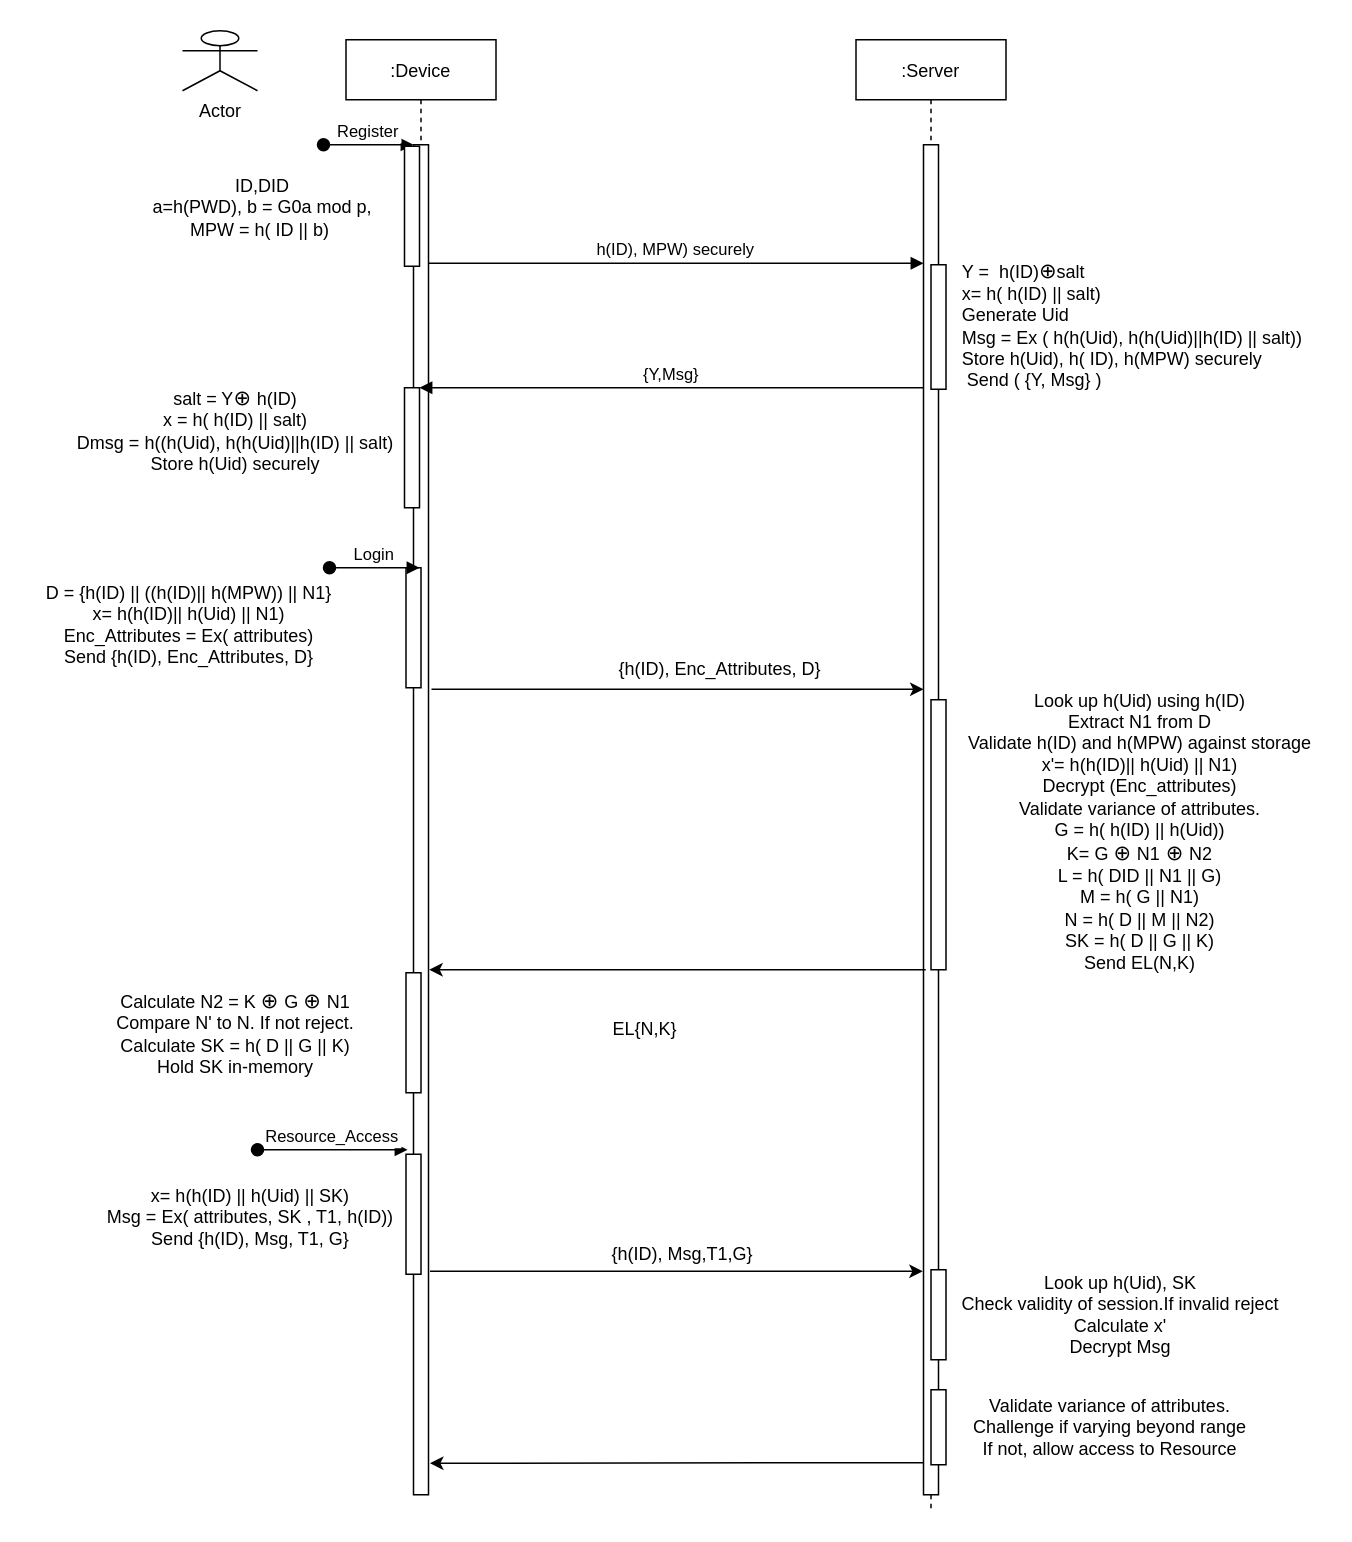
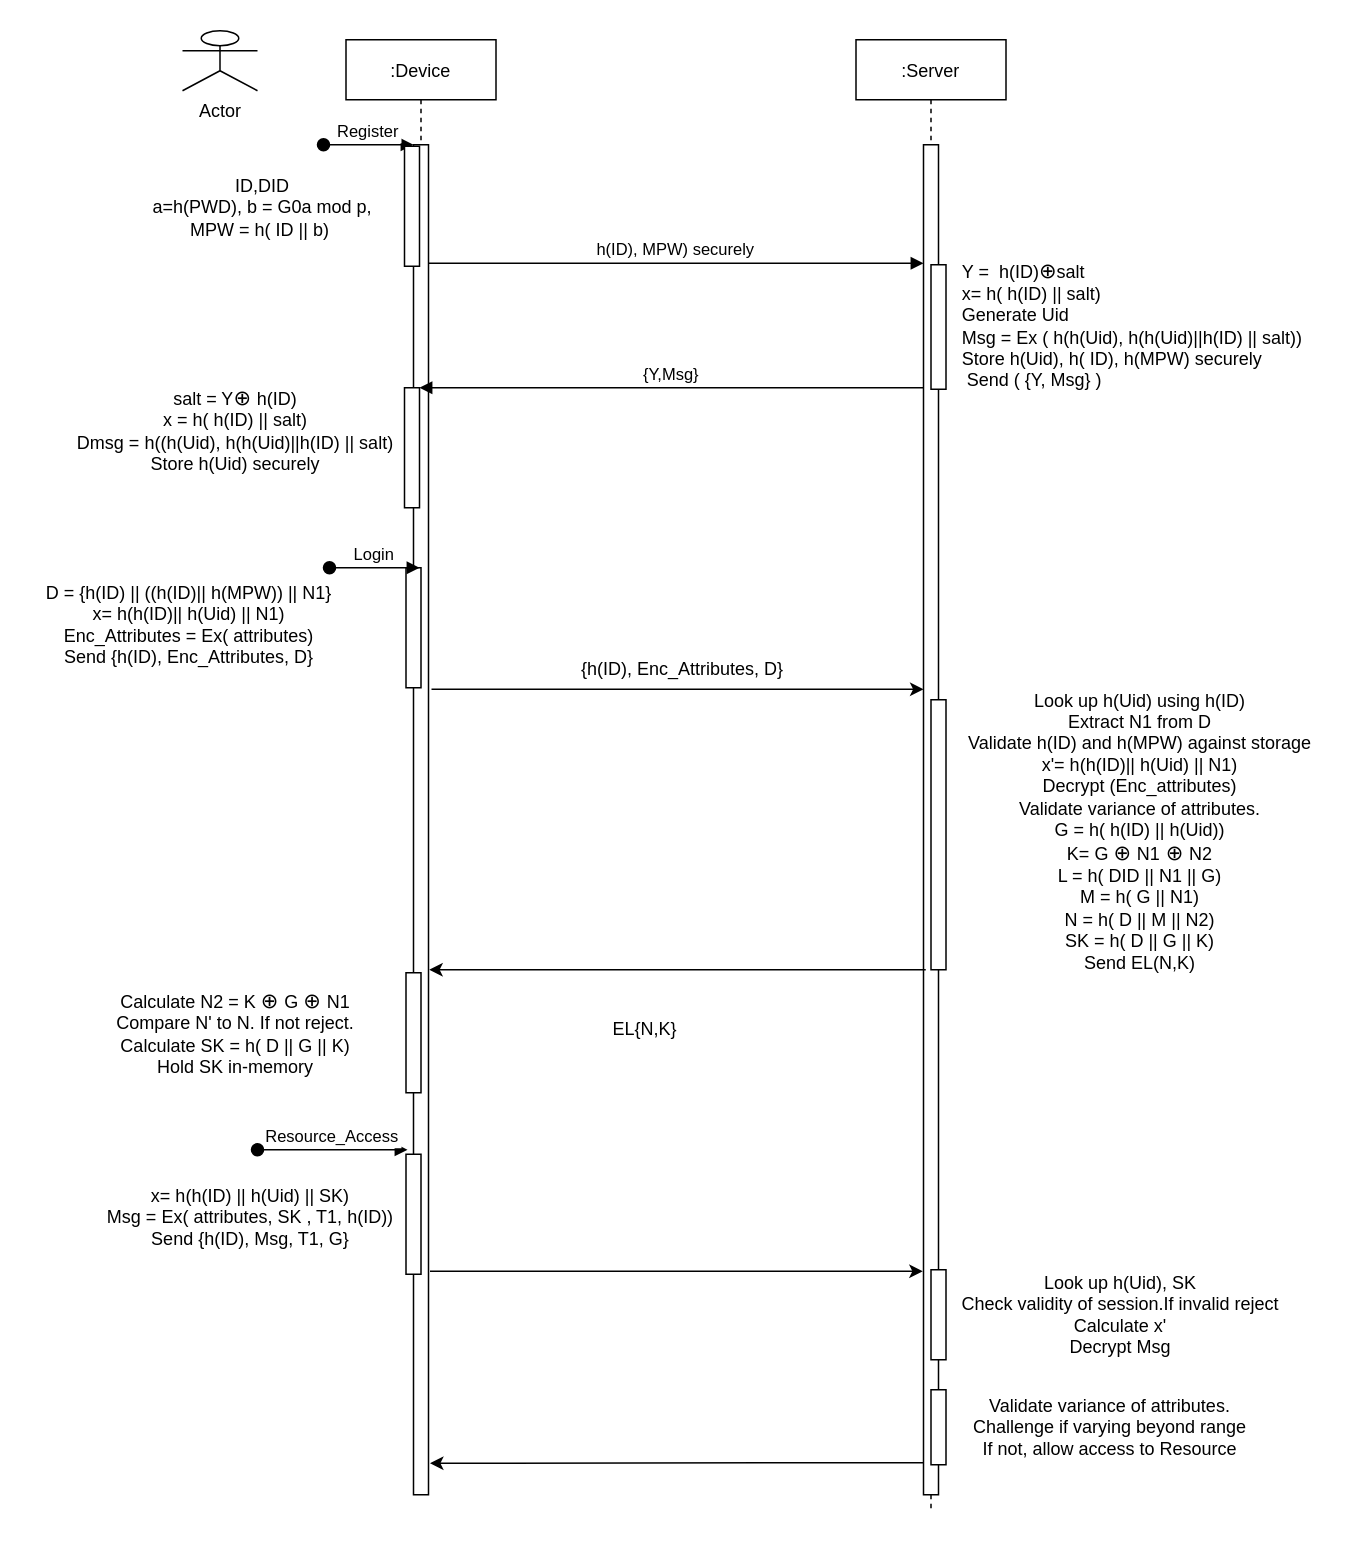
(719, 670) -> (682, 670)
(682, 1255) -> none
